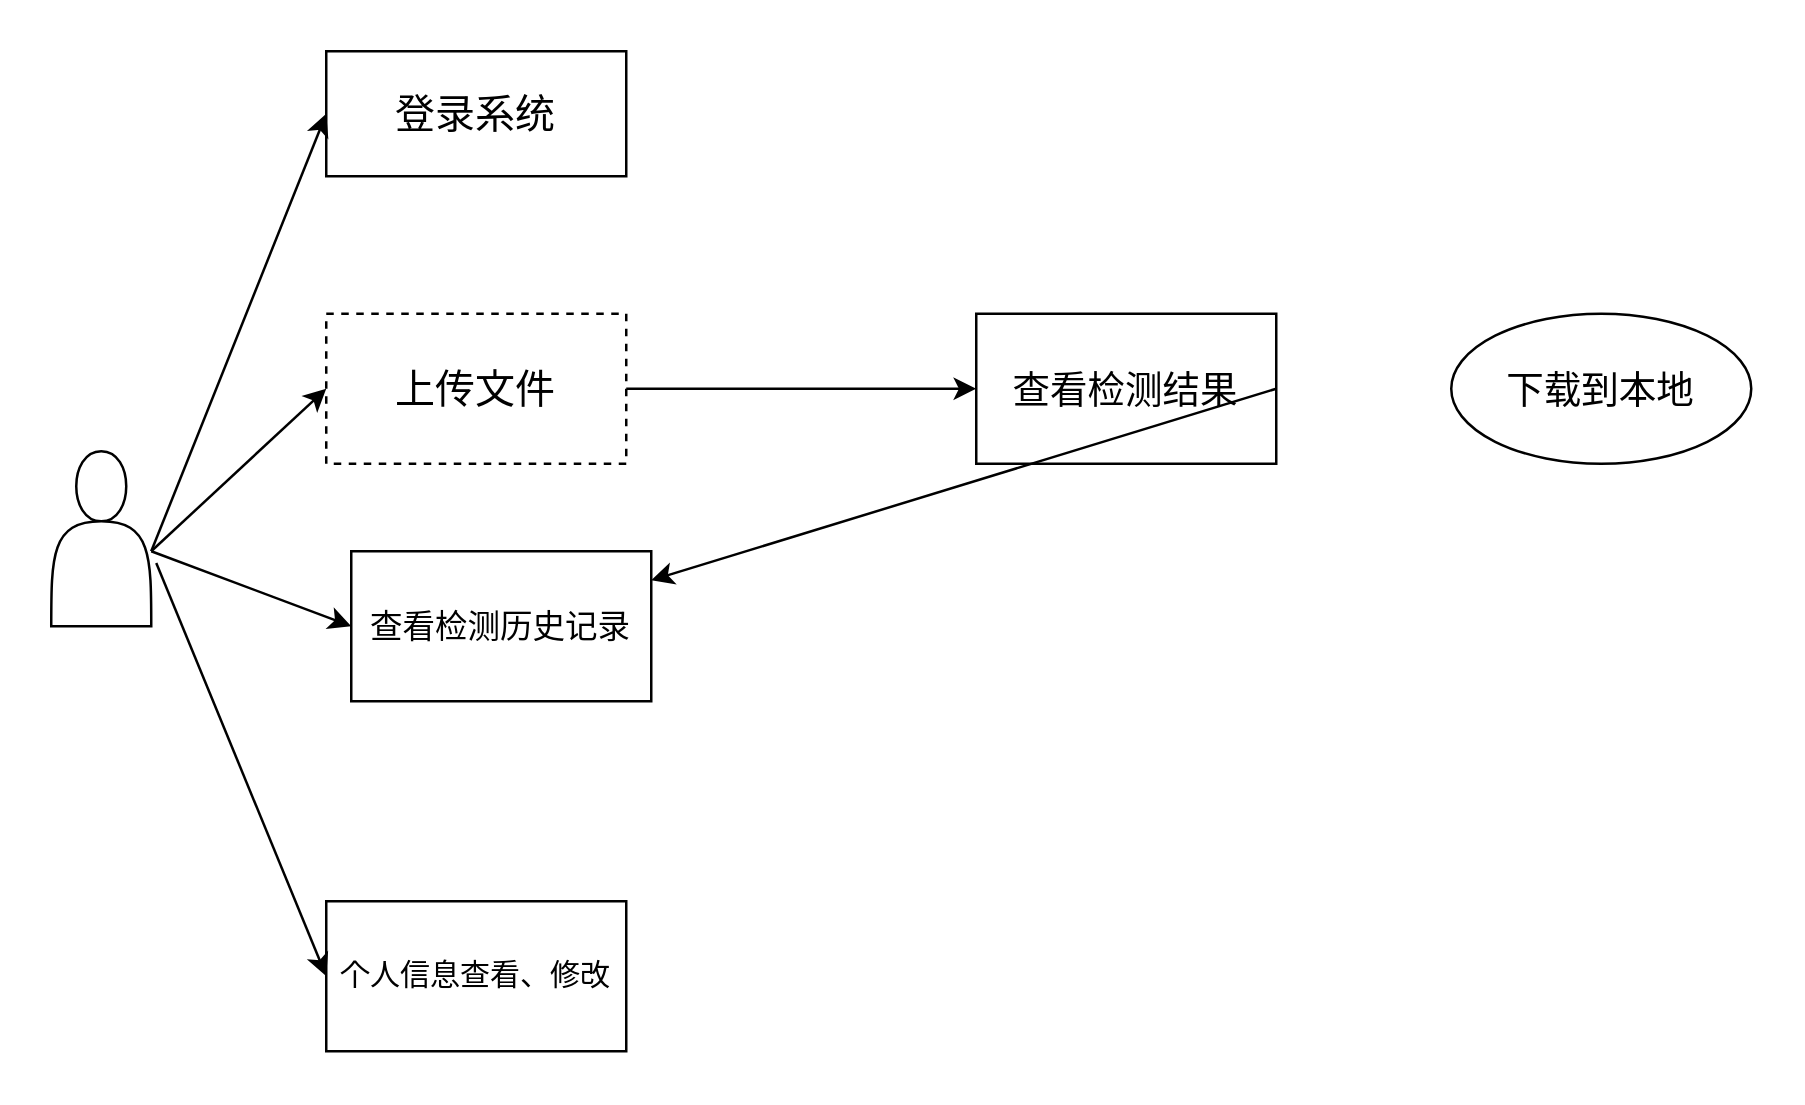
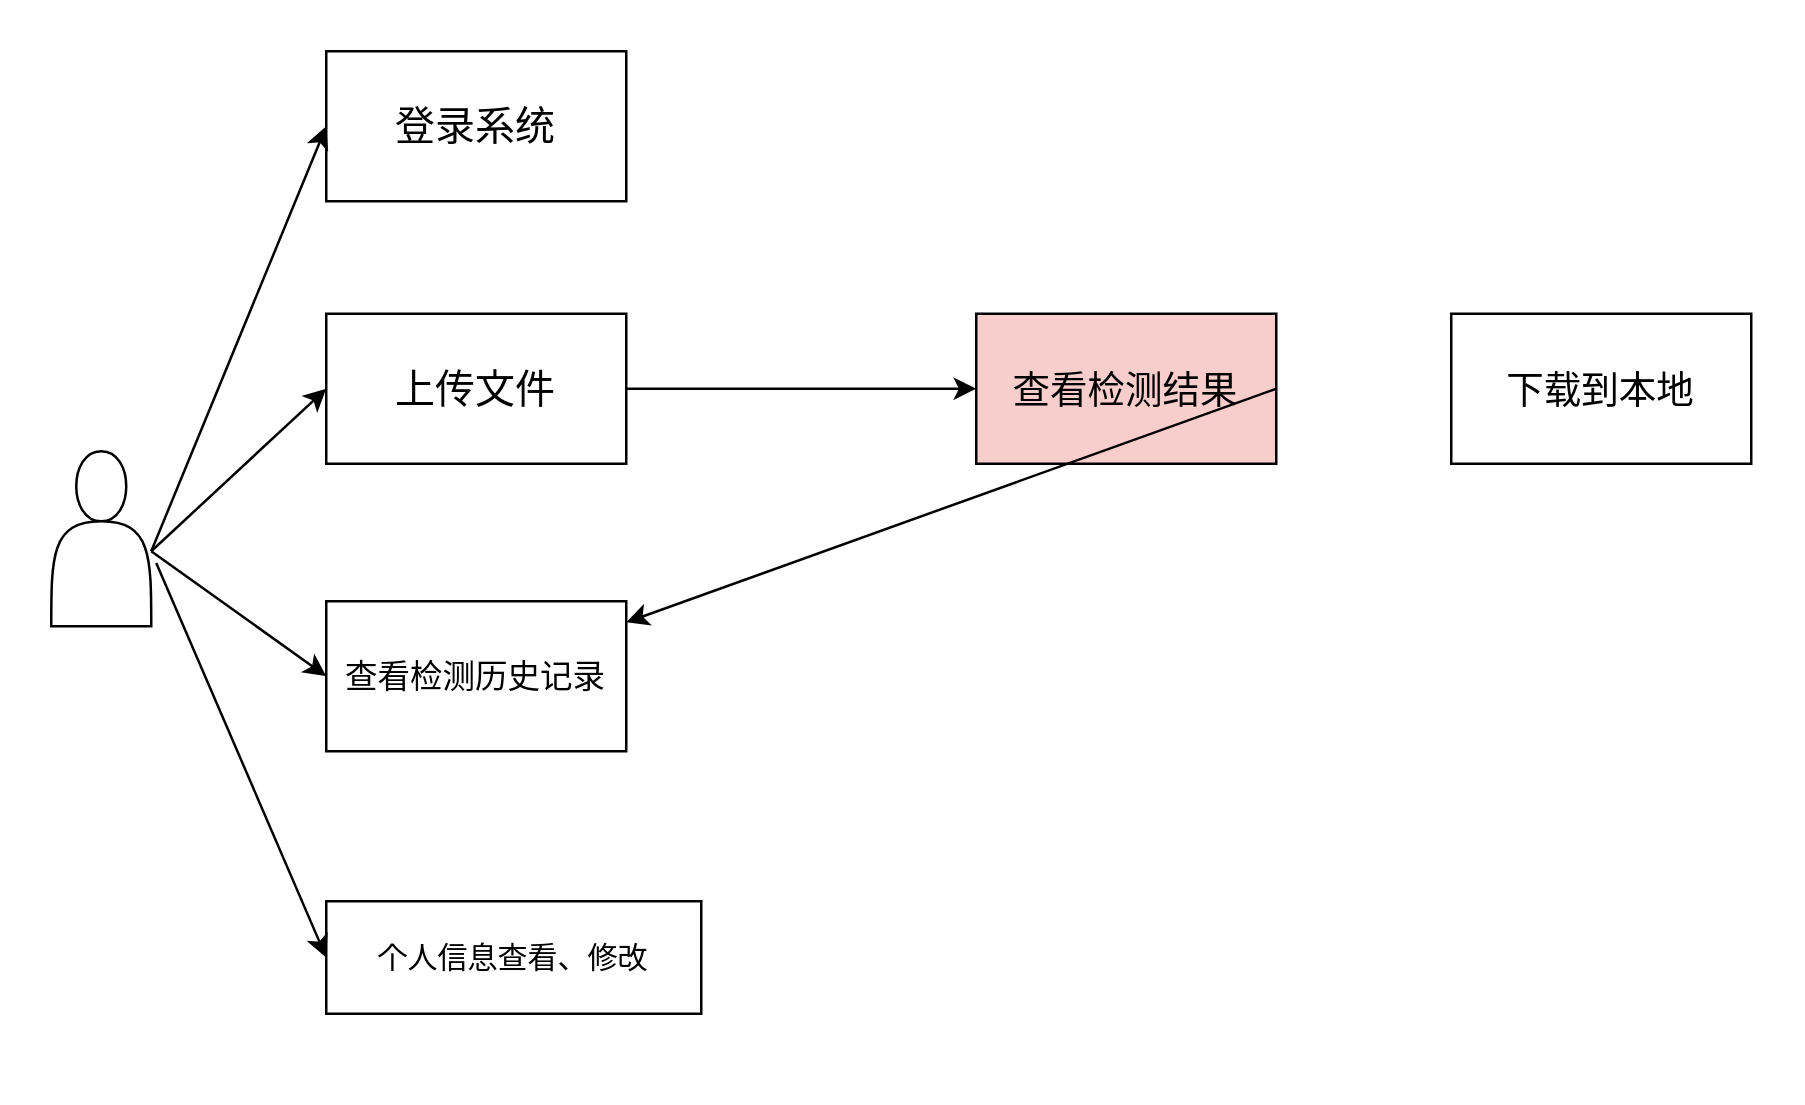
(476, 114) -> (476, 126)
(476, 389) -> (476, 389)
(1126, 389) -> (1126, 389)
(1601, 389) -> (1601, 389)
(501, 626) -> (476, 676)
(476, 976) -> (514, 958)
